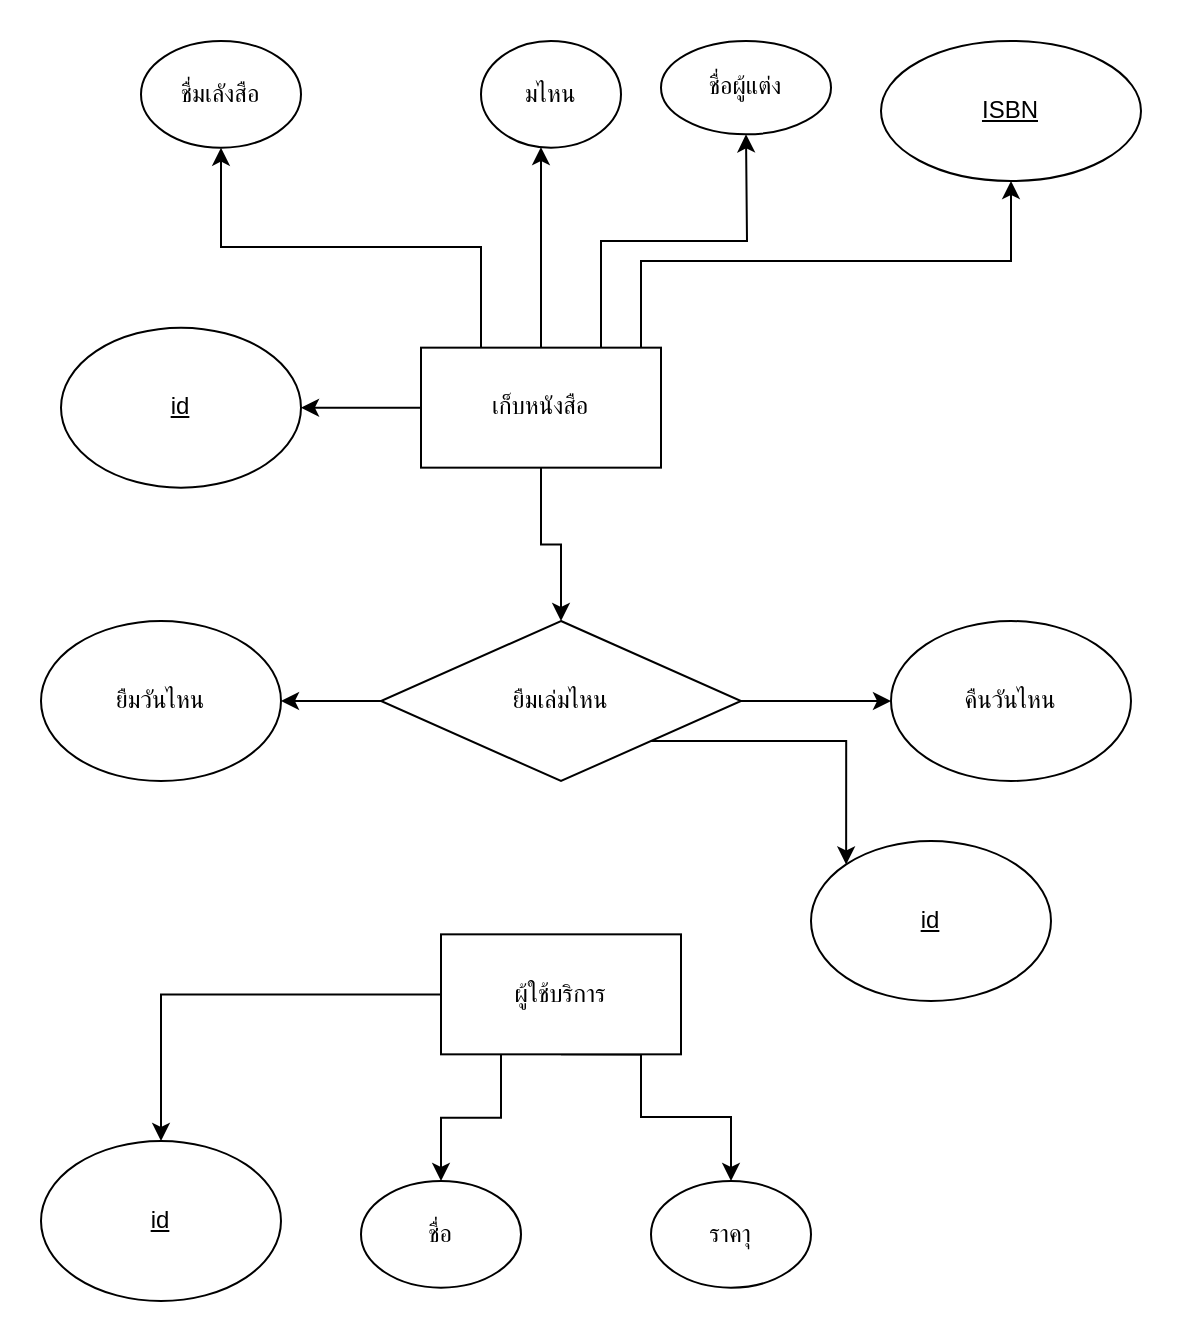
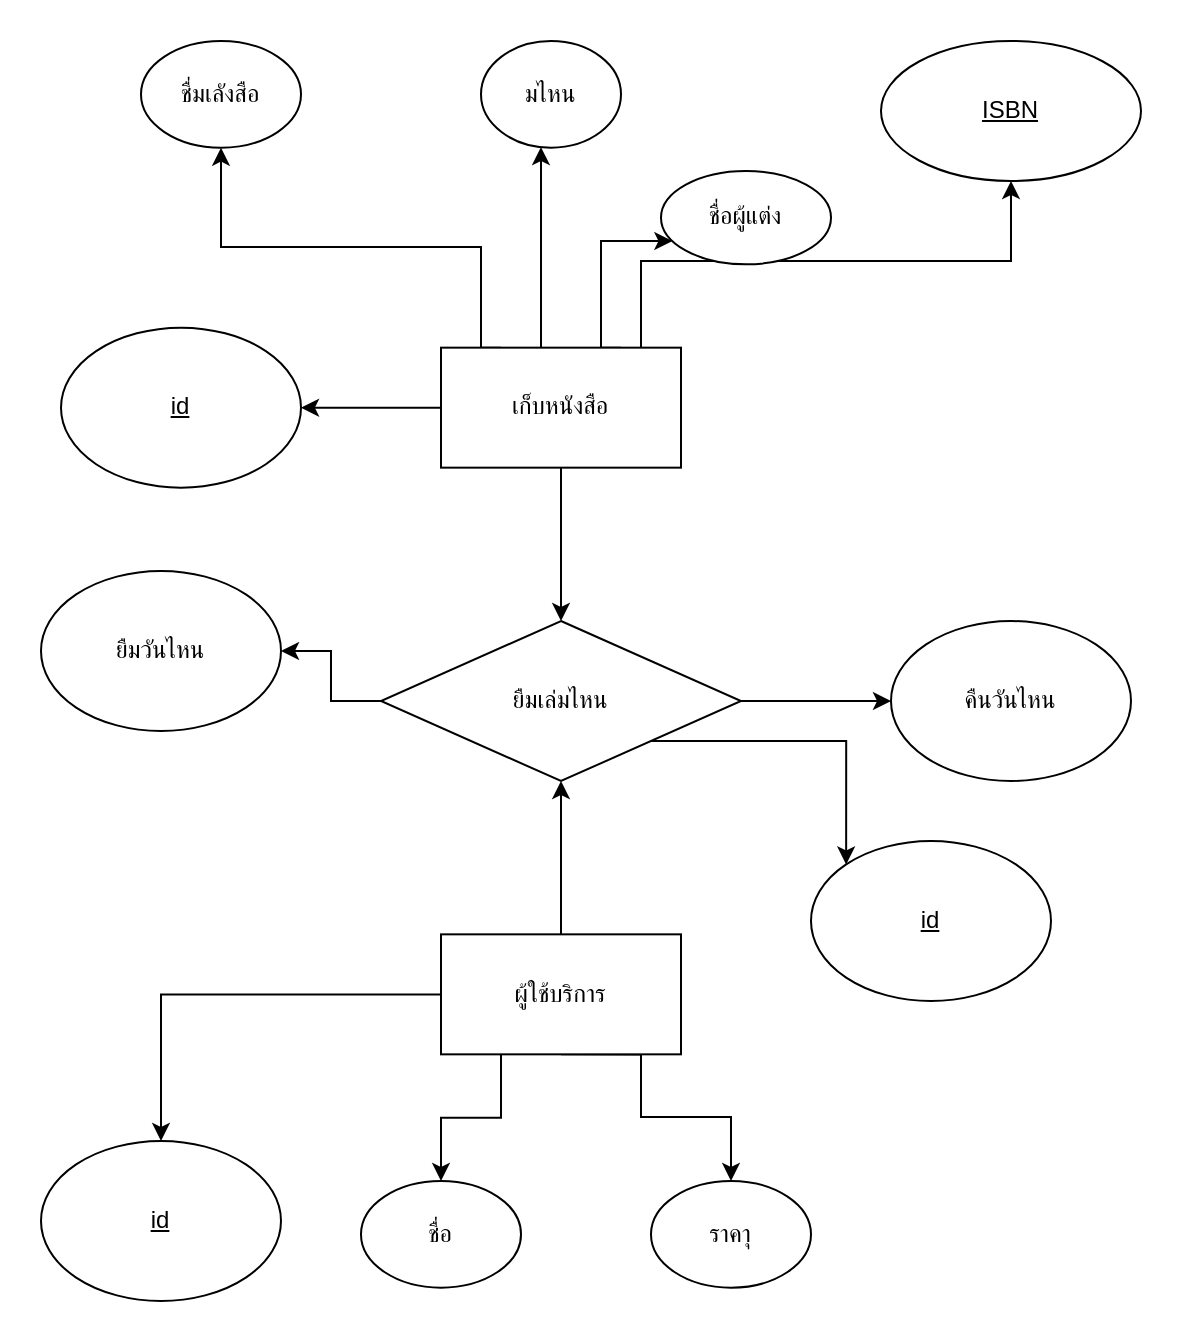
(746, 88) -> (746, 218)
(541, 408) -> (561, 408)
(161, 701) -> (161, 651)
none -> (561, 864)
